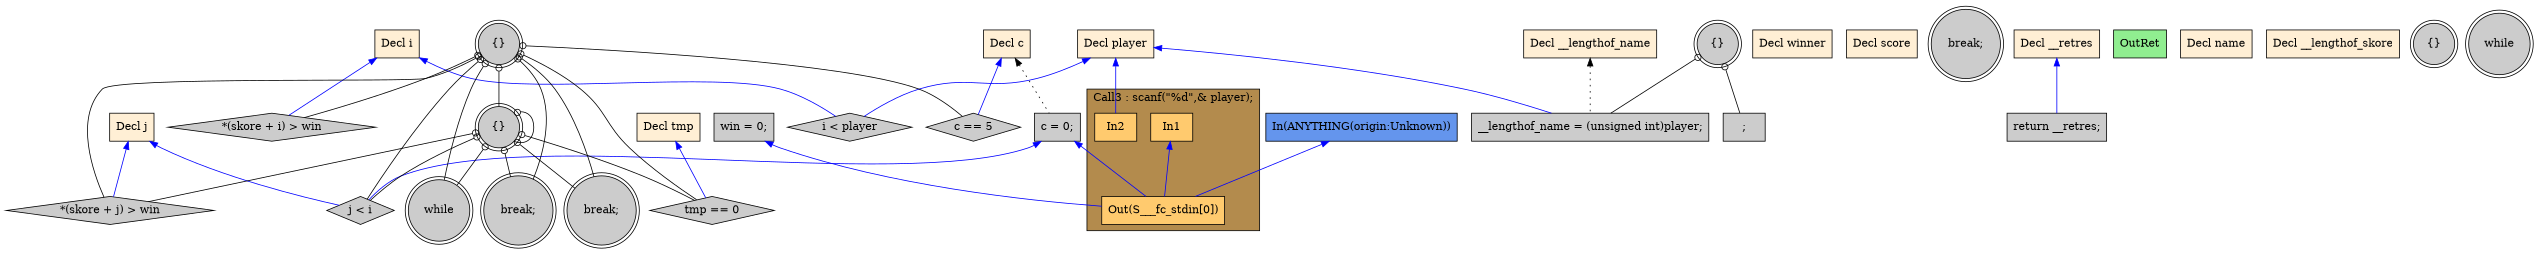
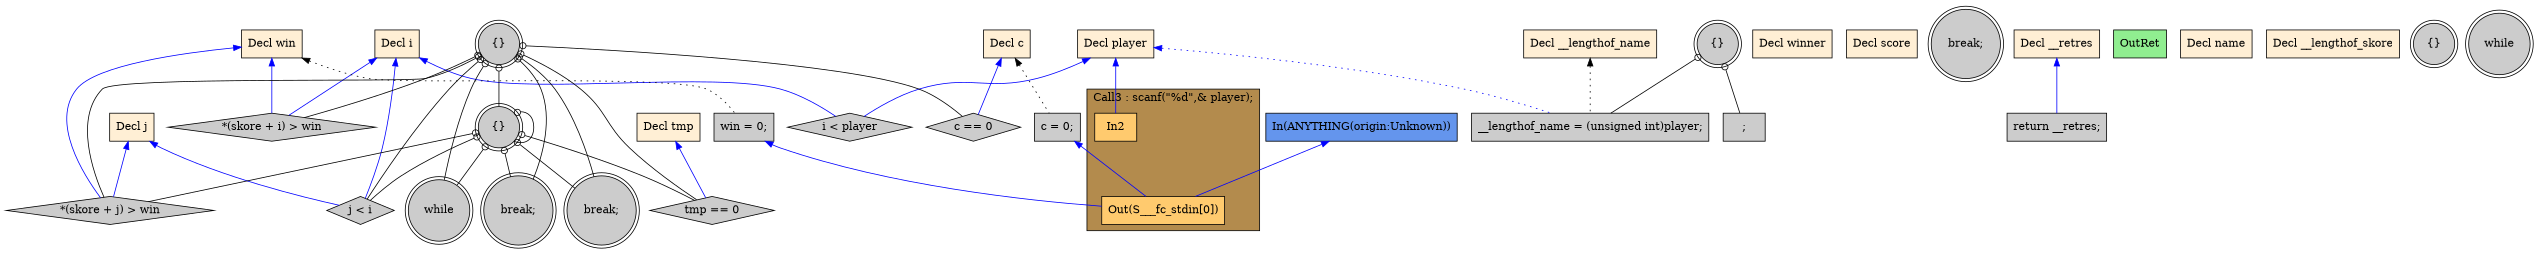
none -> (272, 44)
(1358, 71) -> (1358, 71)
(973, 127) -> (973, 127)
(1172, 127) -> none
(698, 159) -> (385, 133)
